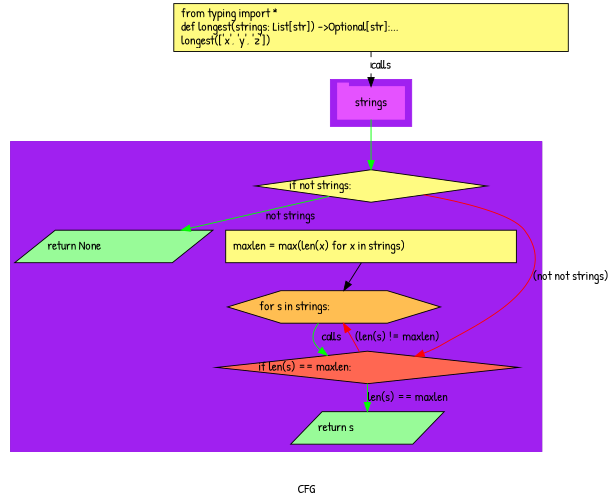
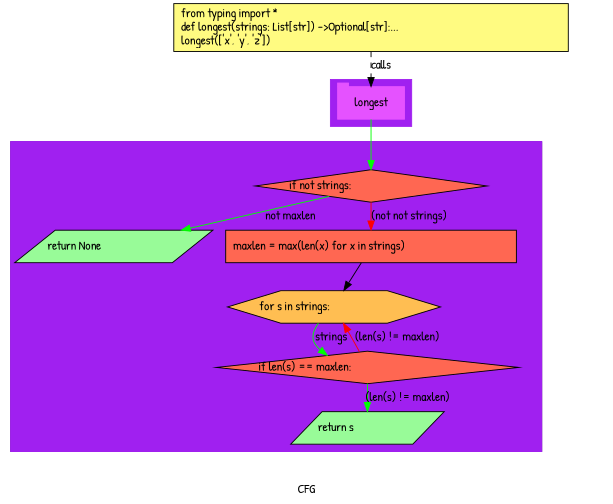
(371, 103) -> (371, 103)
(371, 186) -> (371, 186)
(290, 216) -> (290, 216)
(371, 246) -> (371, 246)
(534, 265) -> (371, 211)
(331, 337) -> (331, 337)
(408, 398) -> (408, 398)
